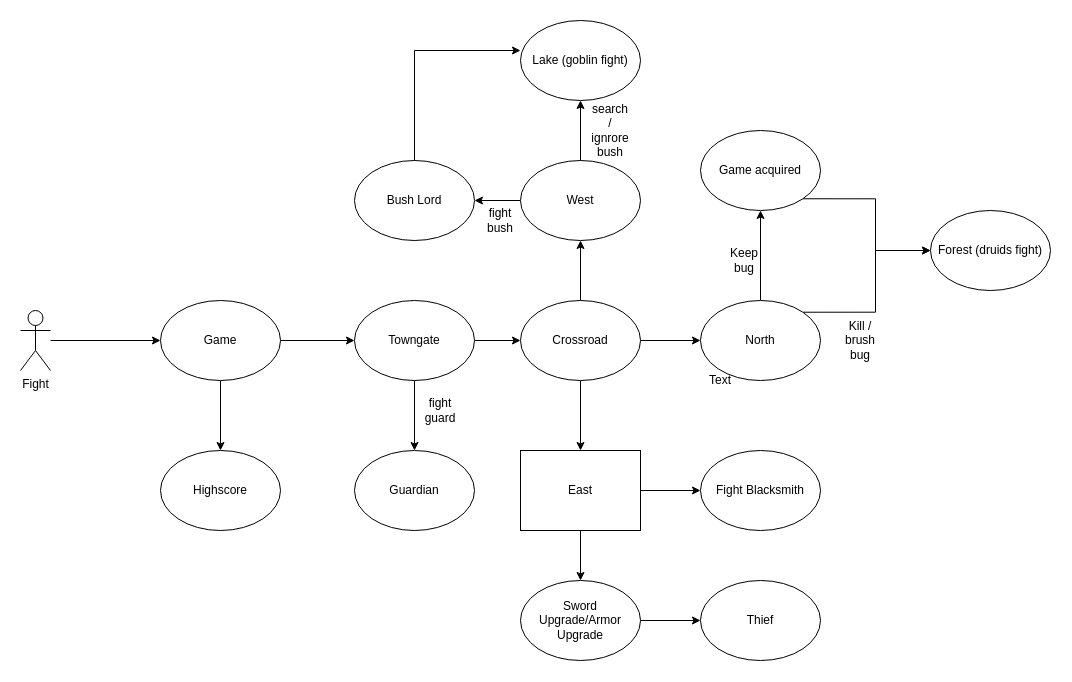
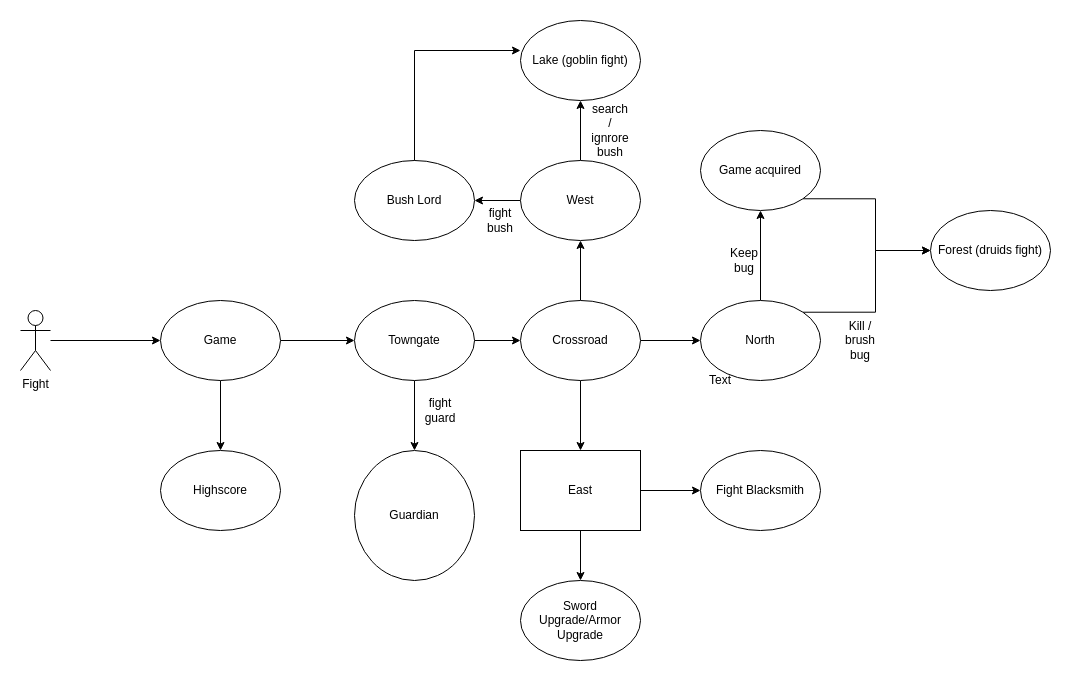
(415, 491) -> (415, 516)
(667, 621) -> none
(761, 621) -> none
